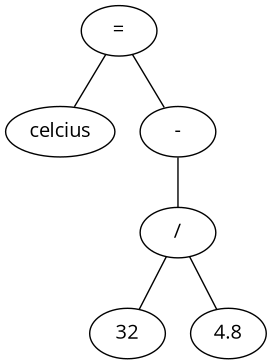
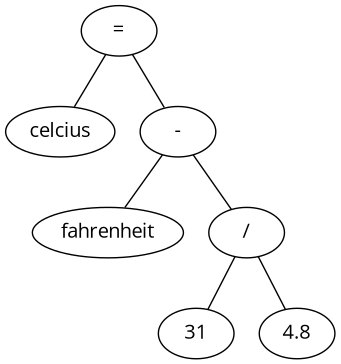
none -> (108, 233)
(128, 334) -> (196, 334)
